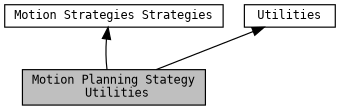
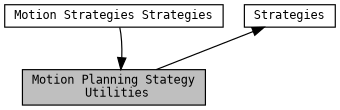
(290, 16) -> (290, 16)
(106, 54) -> (122, 42)
